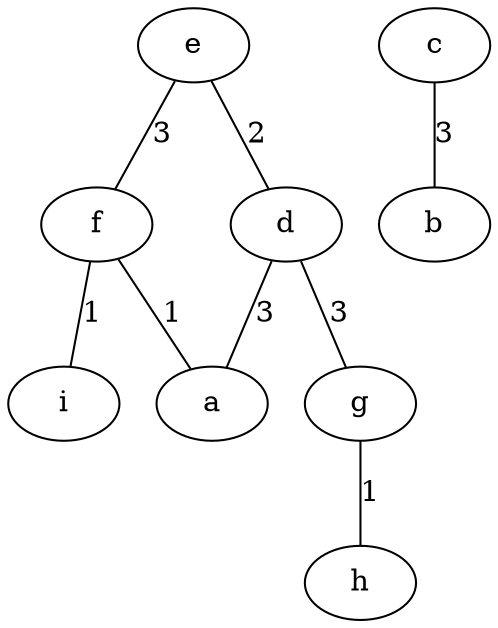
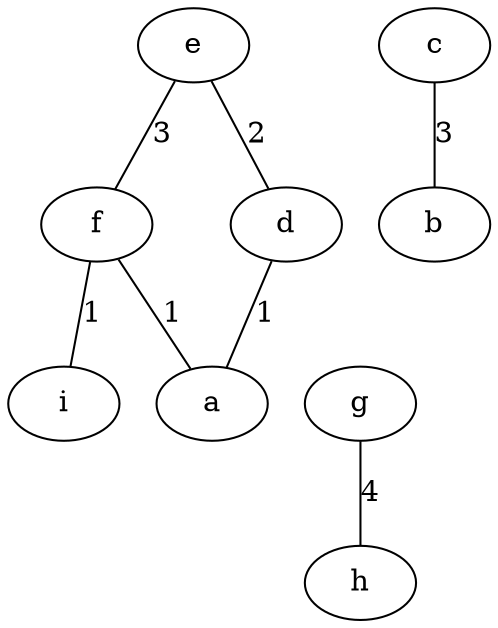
(266, 314) -> (266, 314)
(324, 314) -> none
(371, 493) -> (371, 493)
